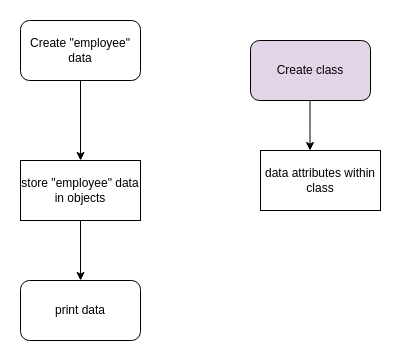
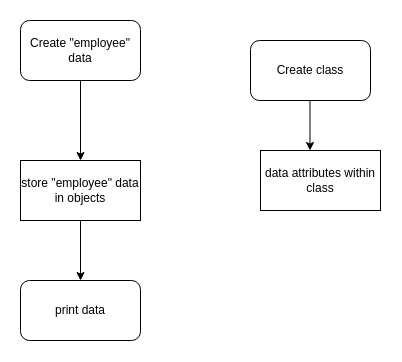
(311, 71) -> (311, 71)
